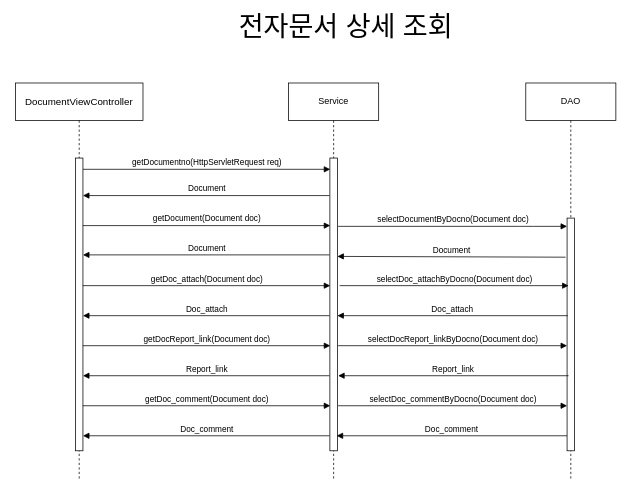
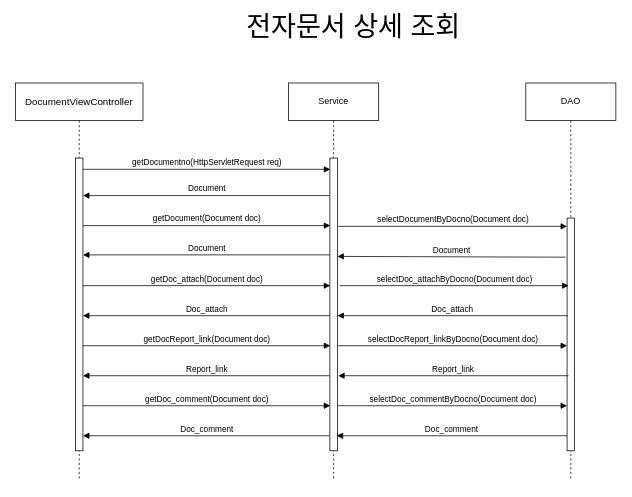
(345, 27) -> (353, 27)
